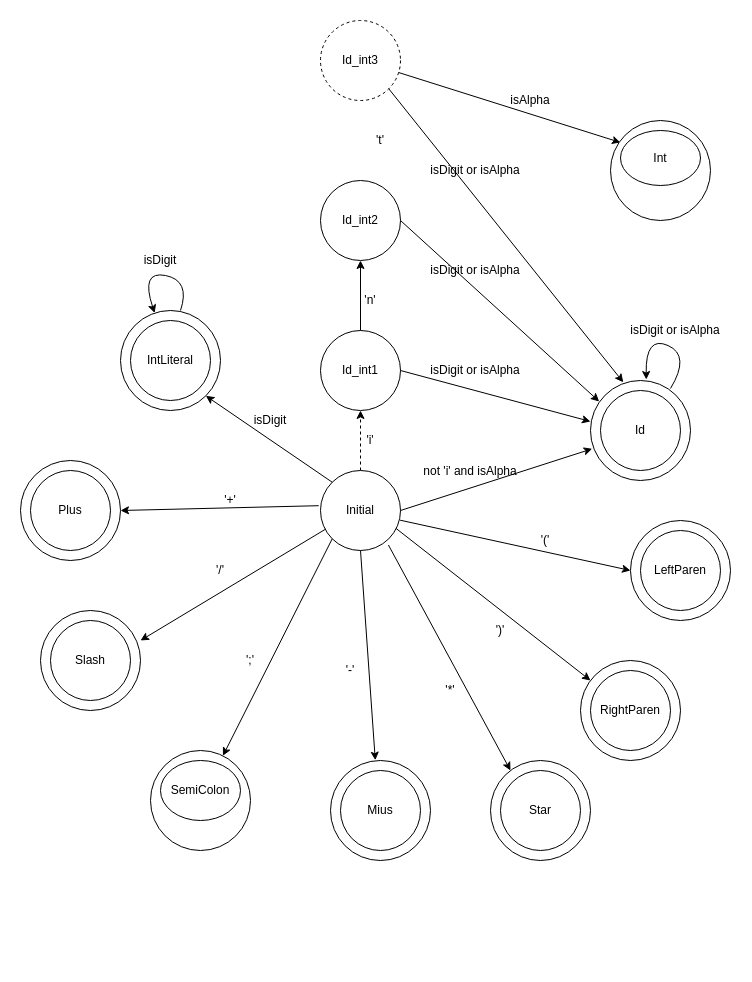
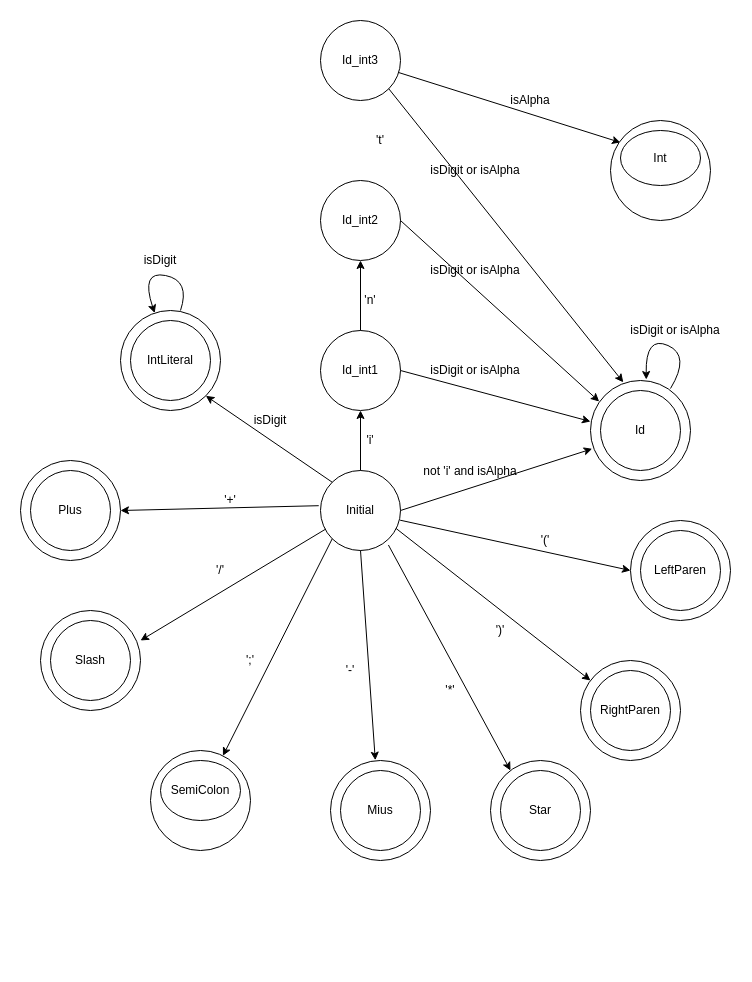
(361, 61) -> (361, 61)
(361, 443) -> (361, 443)
